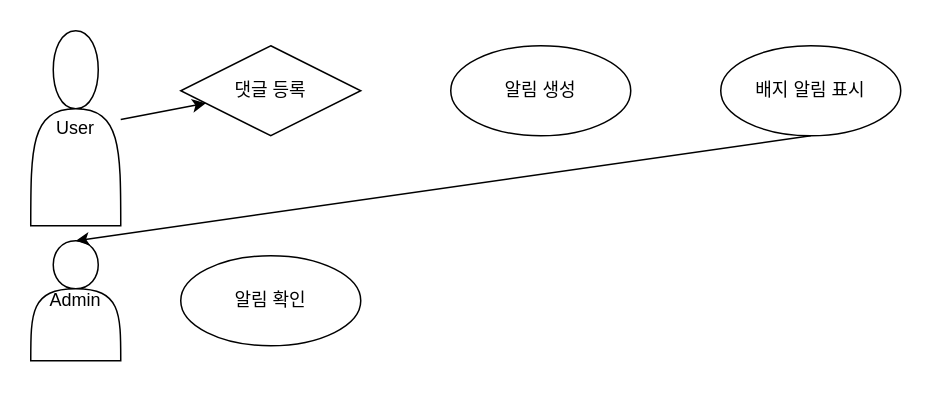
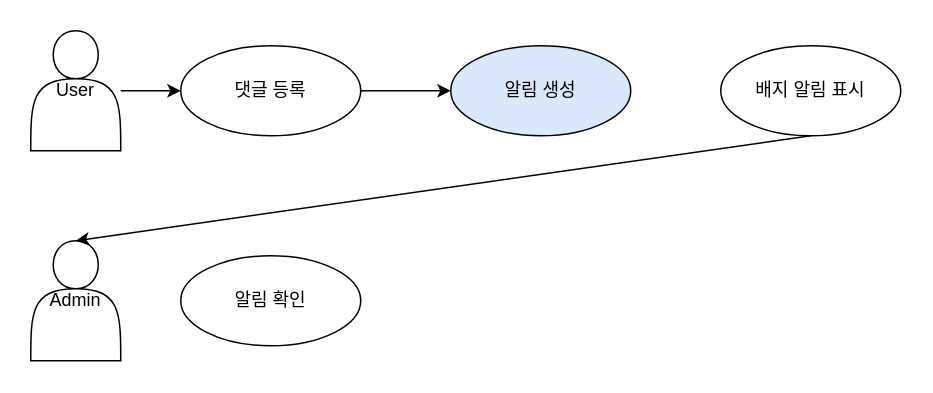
(271, 91) -> (271, 91)
none -> (401, 91)
(541, 91) -> (541, 91)
(76, 128) -> (76, 91)
